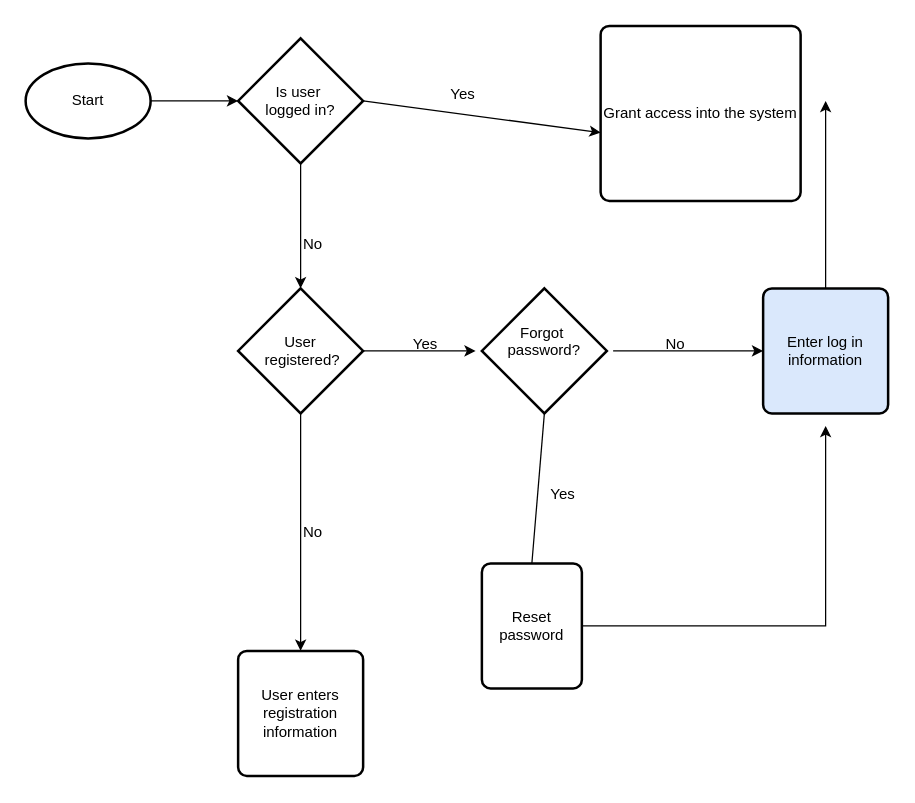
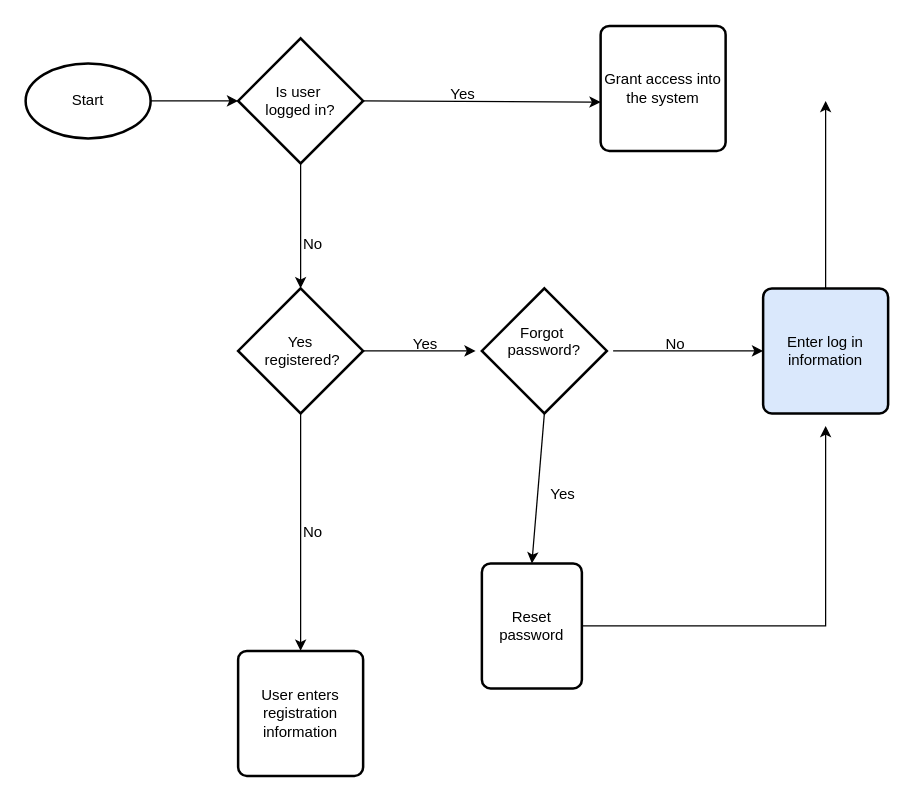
(701, 113) -> (663, 88)
(301, 351) -> (301, 351)
(532, 556) -> (533, 553)
